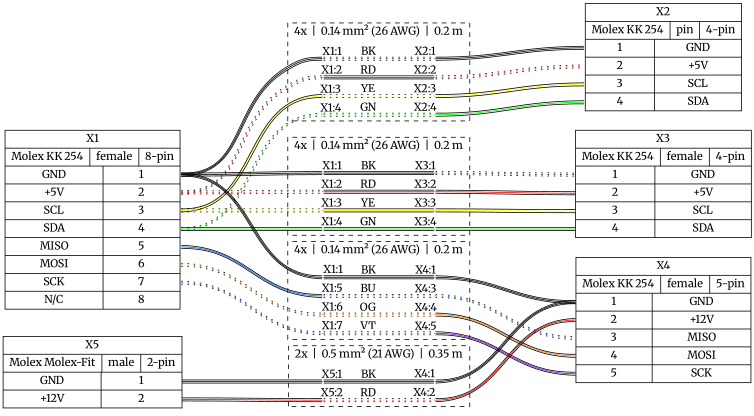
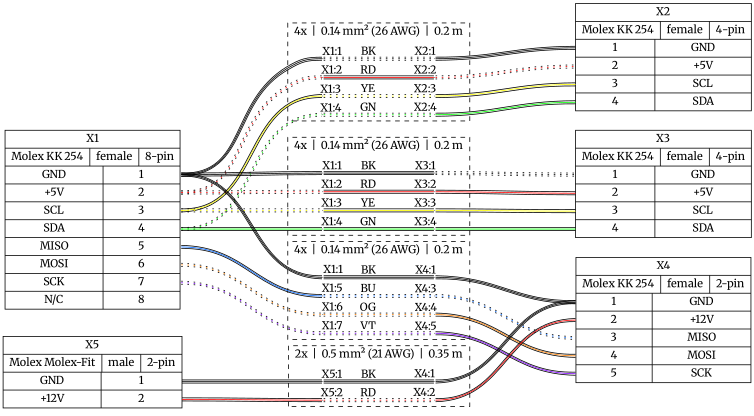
(685, 30) -> (685, 30)
(730, 284) -> (730, 284)
